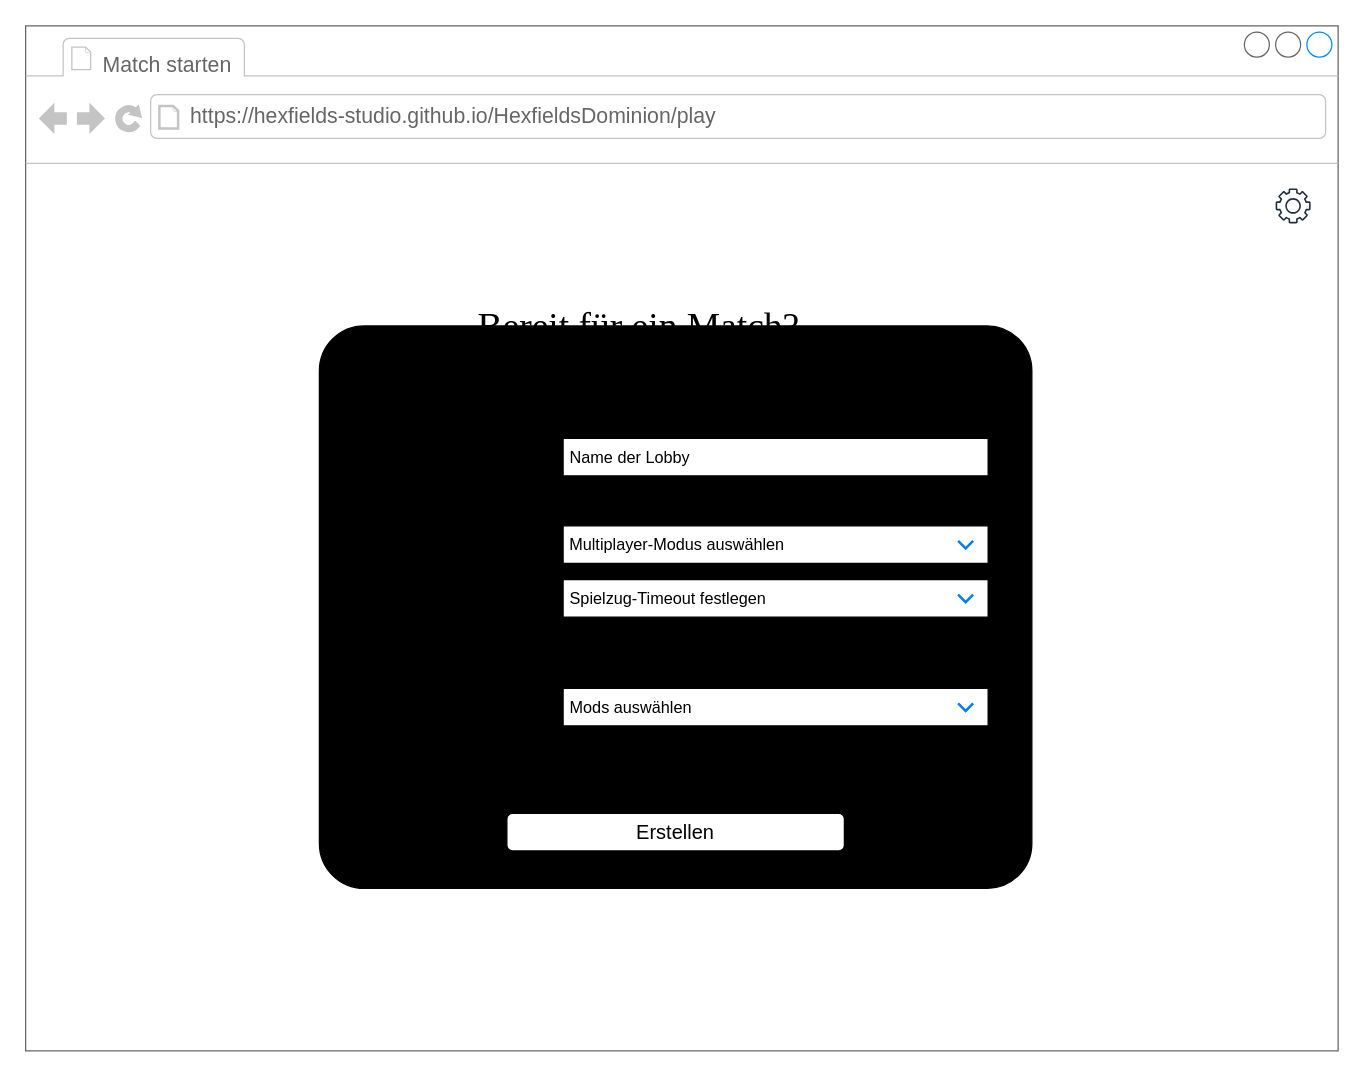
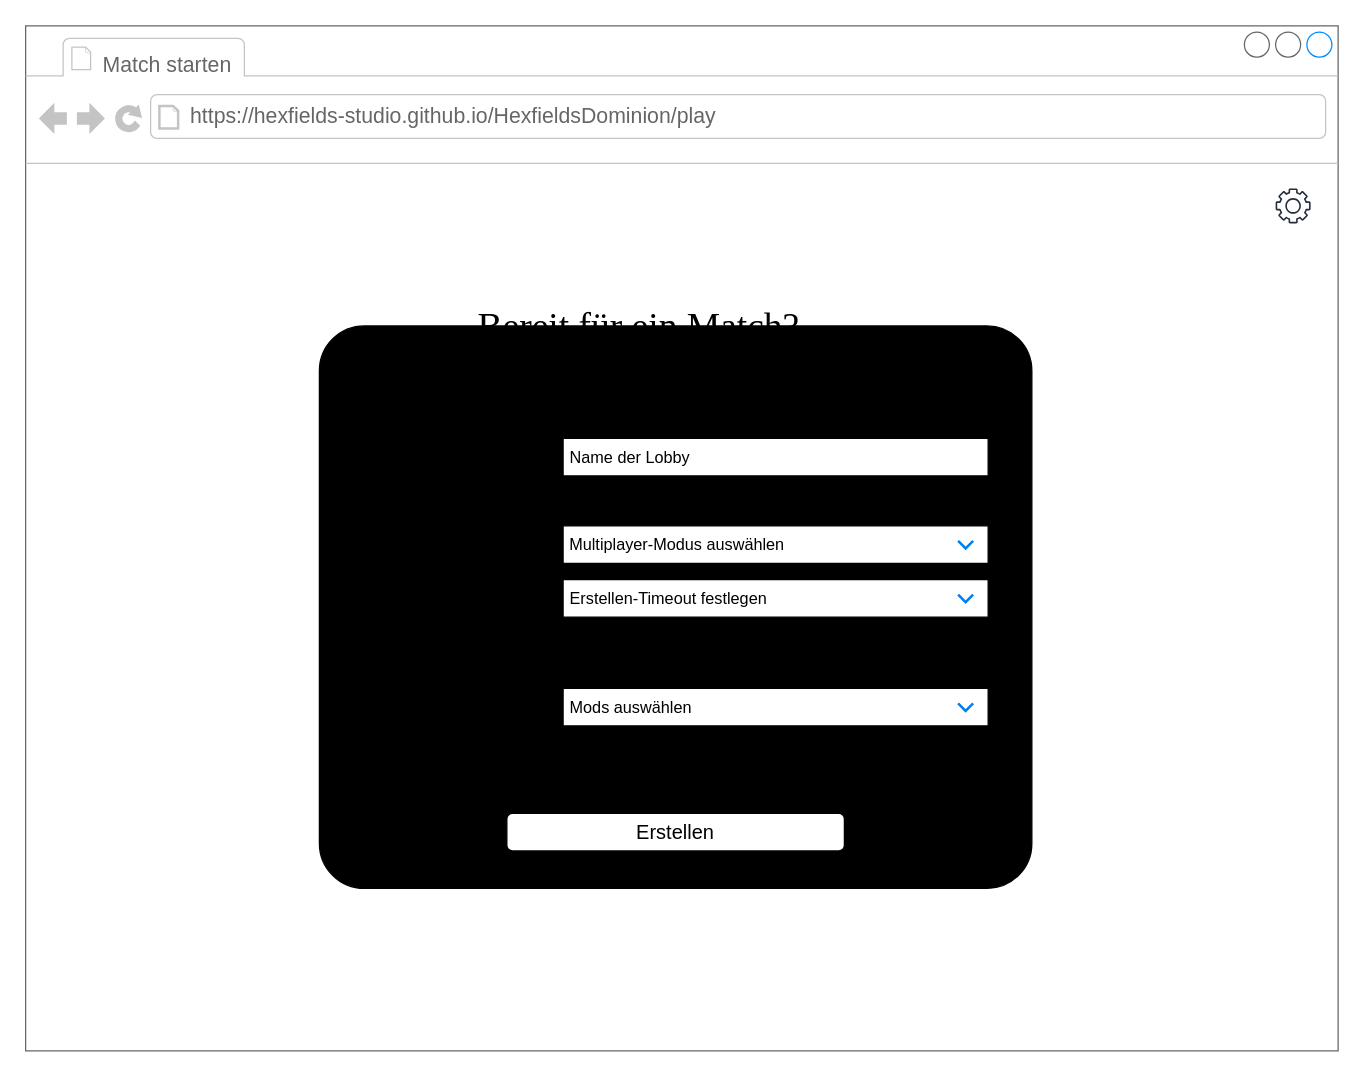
(665, 598) -> (669, 598)
